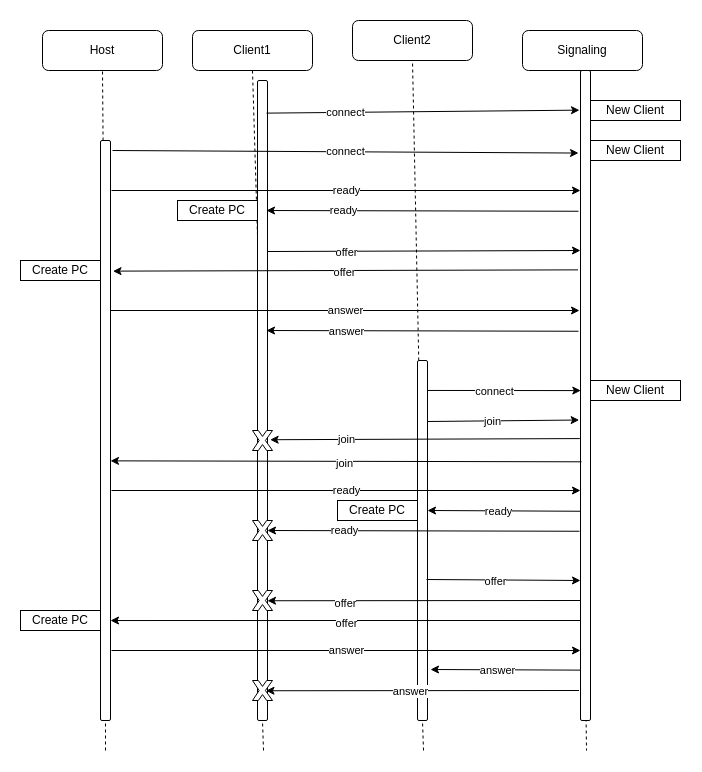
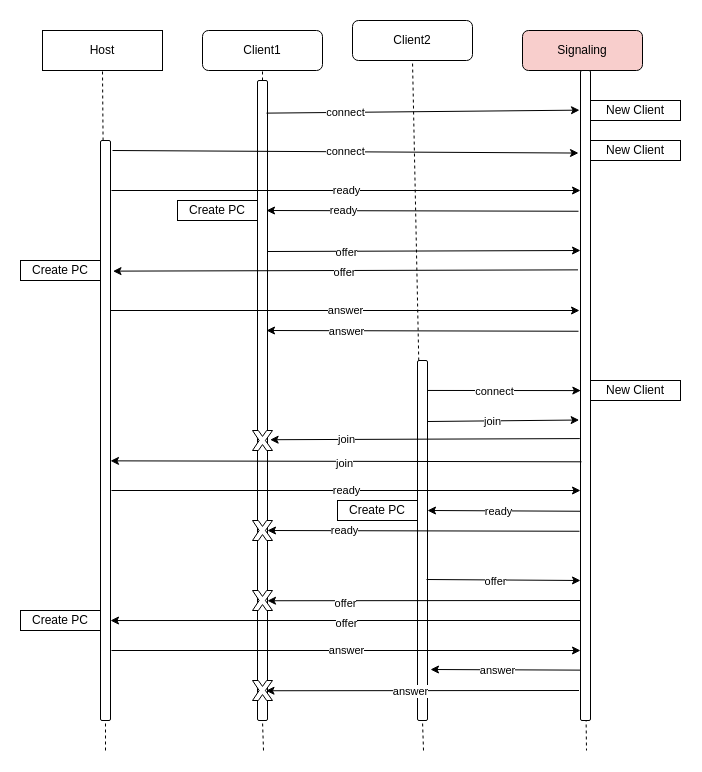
(103, 51) -> (103, 51)
(253, 51) -> (263, 51)
(583, 51) -> (583, 51)
